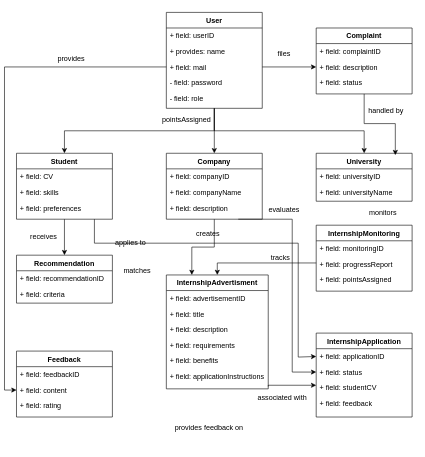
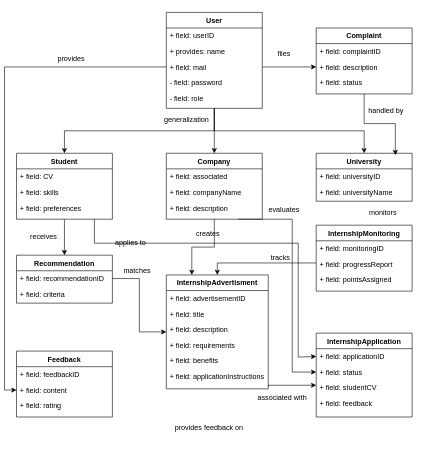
(187, 120) -> (187, 120)
(201, 177) -> (202, 177)
none -> (140, 293)
